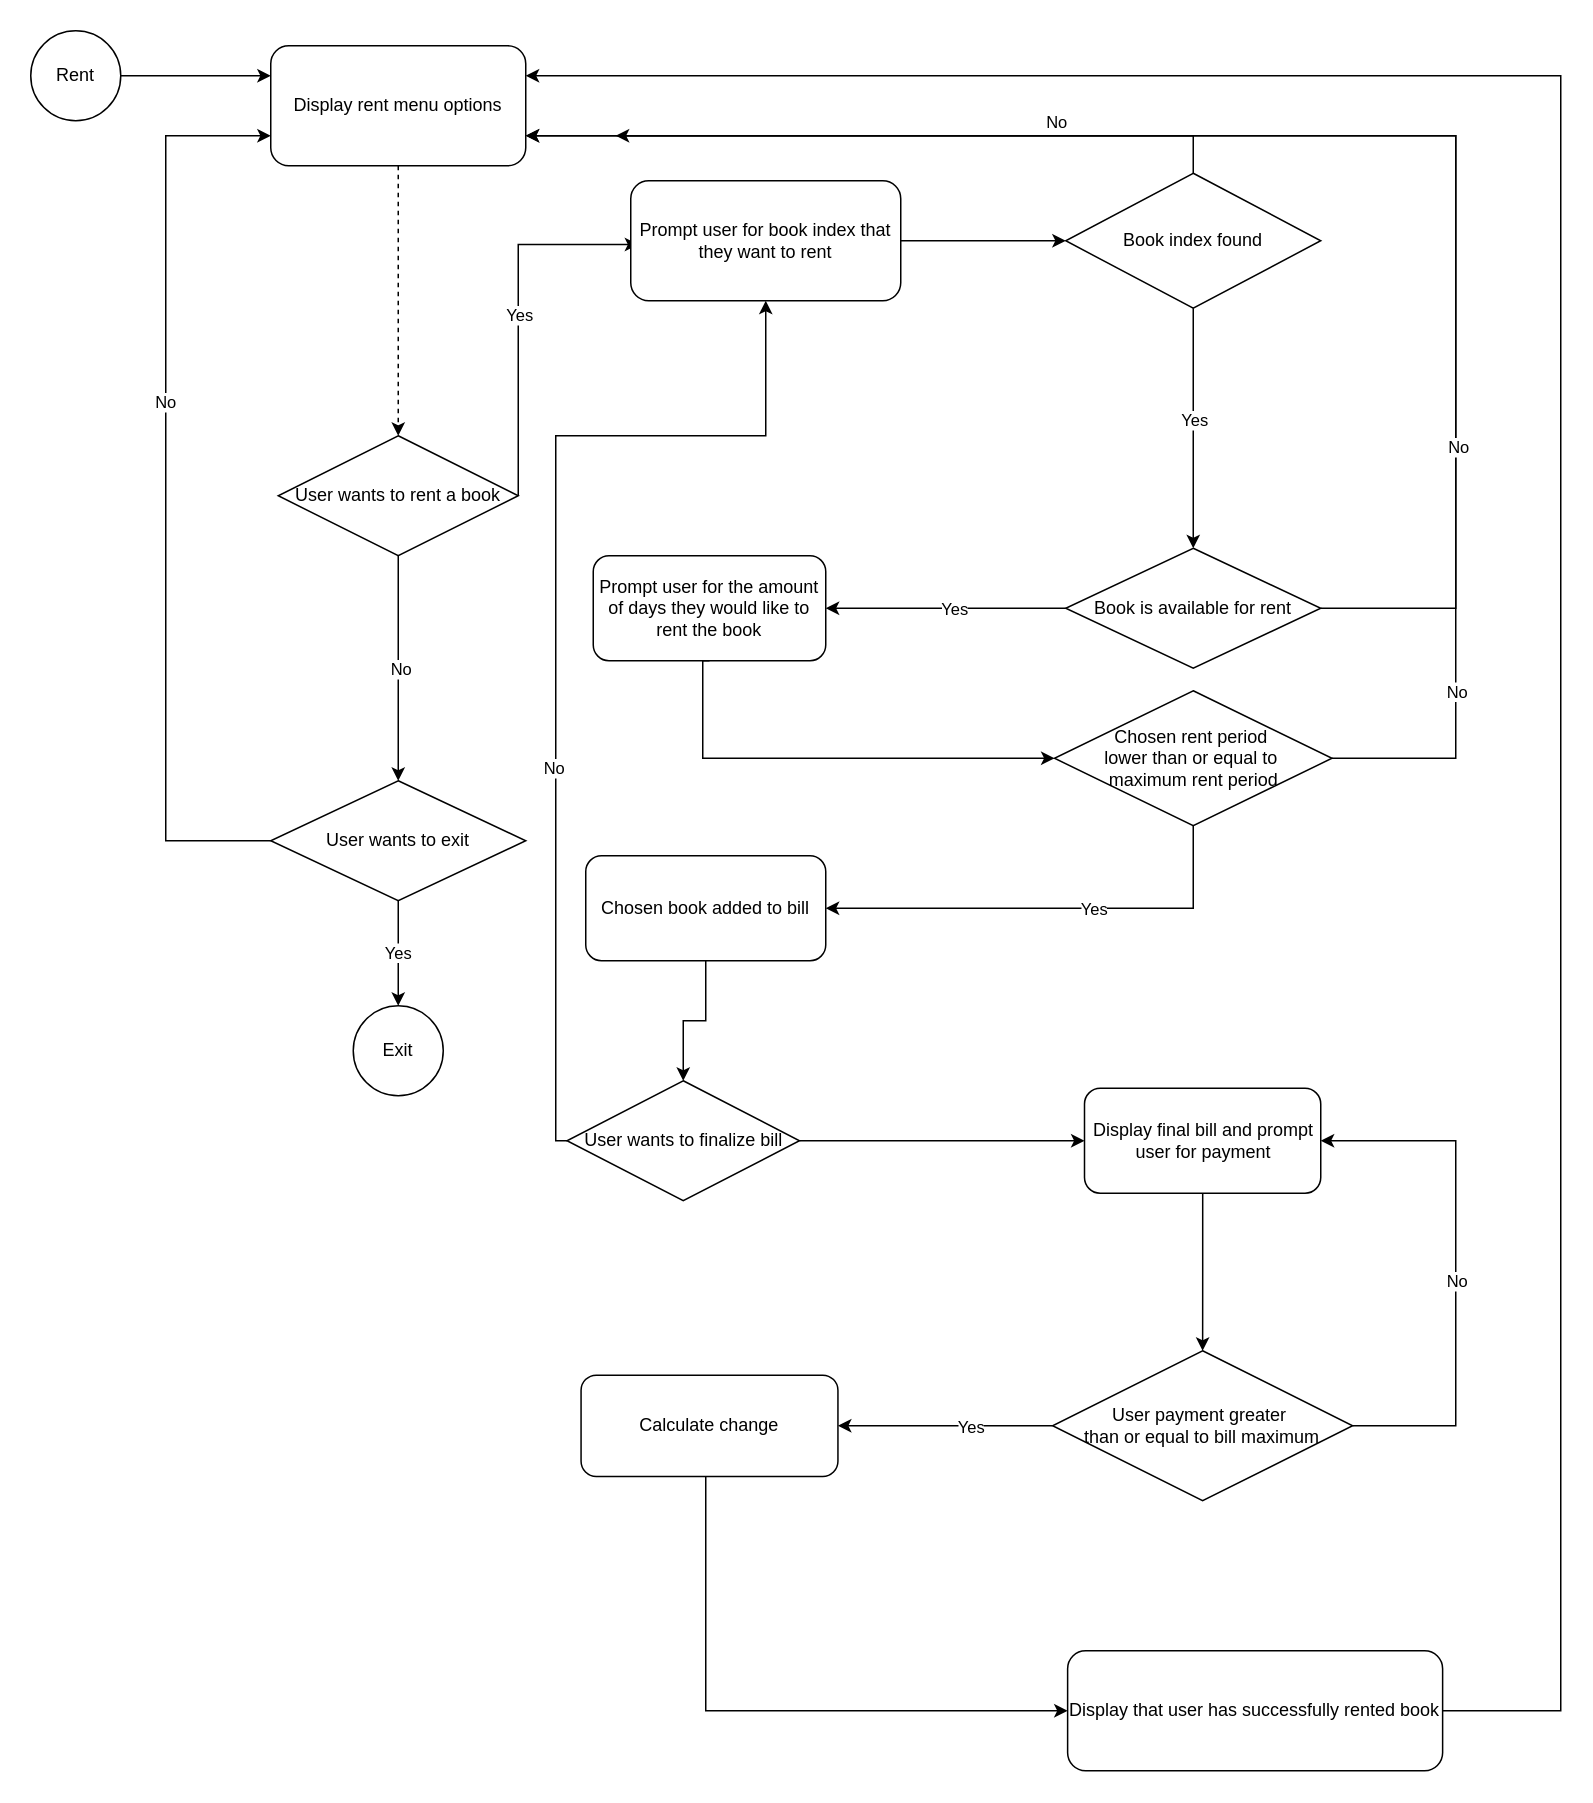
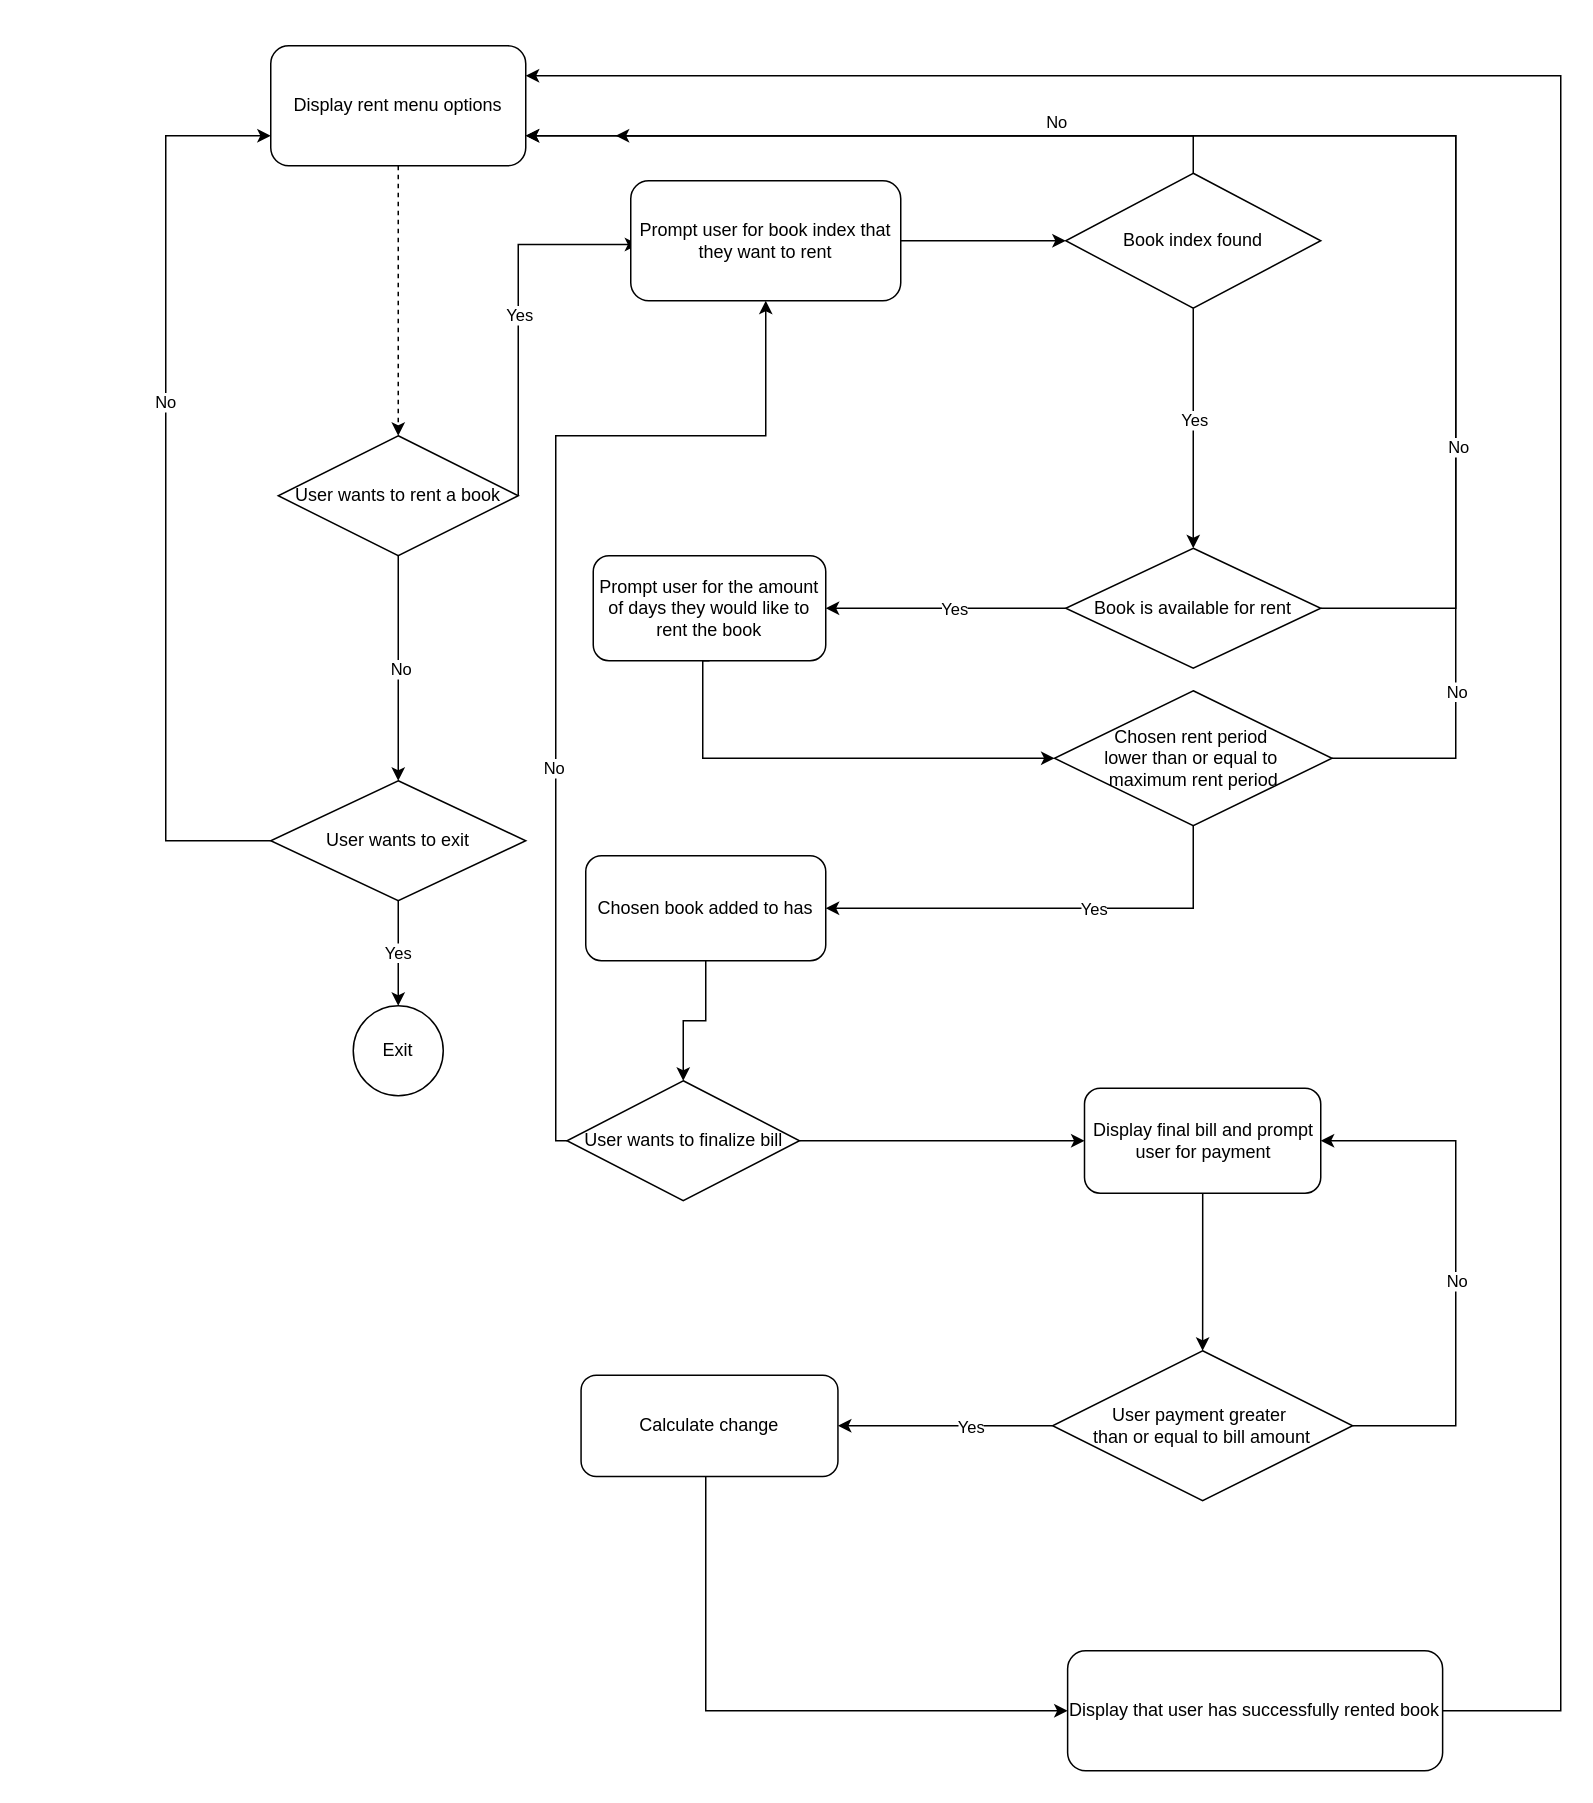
(76, 76) -> none
(191, 76) -> none
(706, 908) -> (706, 908)
(1202, 1426) -> (1202, 1426)
